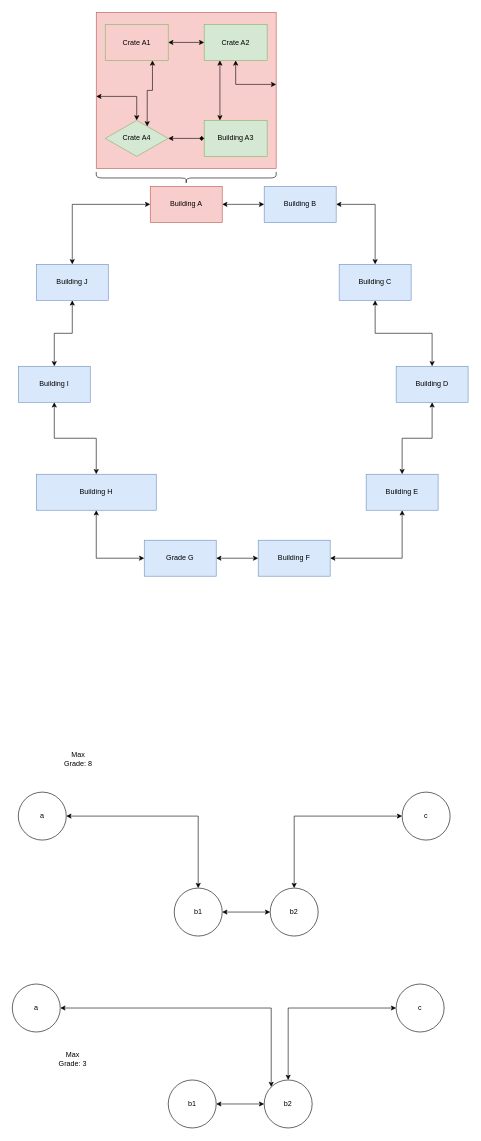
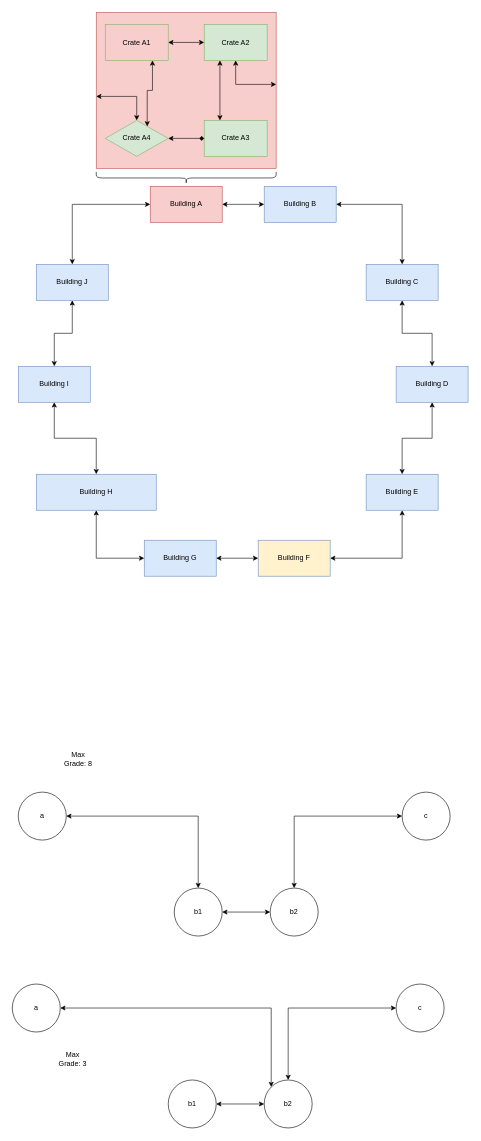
(236, 138) -> (236, 138)
(375, 282) -> (402, 282)
(180, 558) -> (180, 558)
(294, 558) -> (294, 558)
